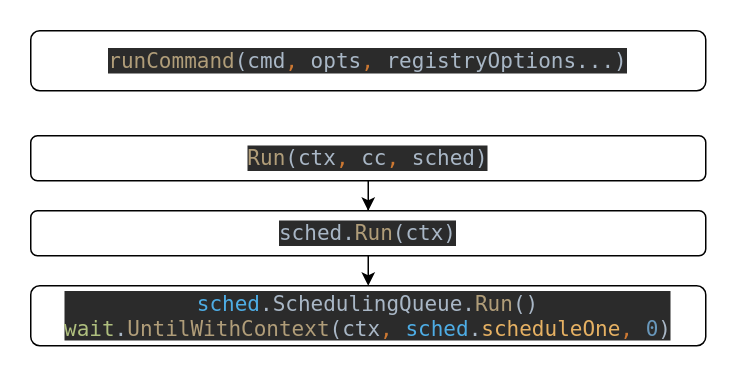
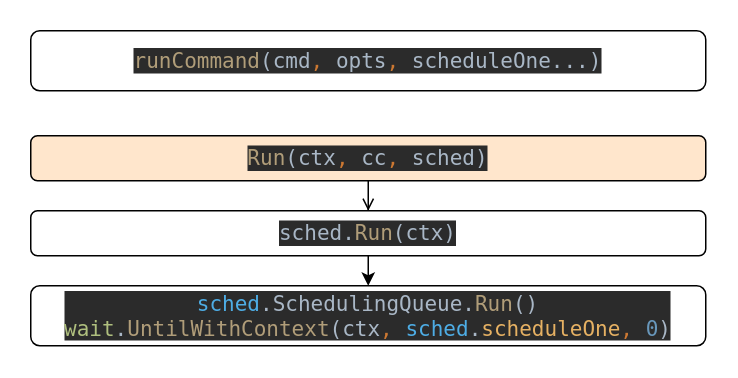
(368, 61) -> (368, 61)
(368, 158) -> (368, 158)
(368, 199) -> (368, 201)
